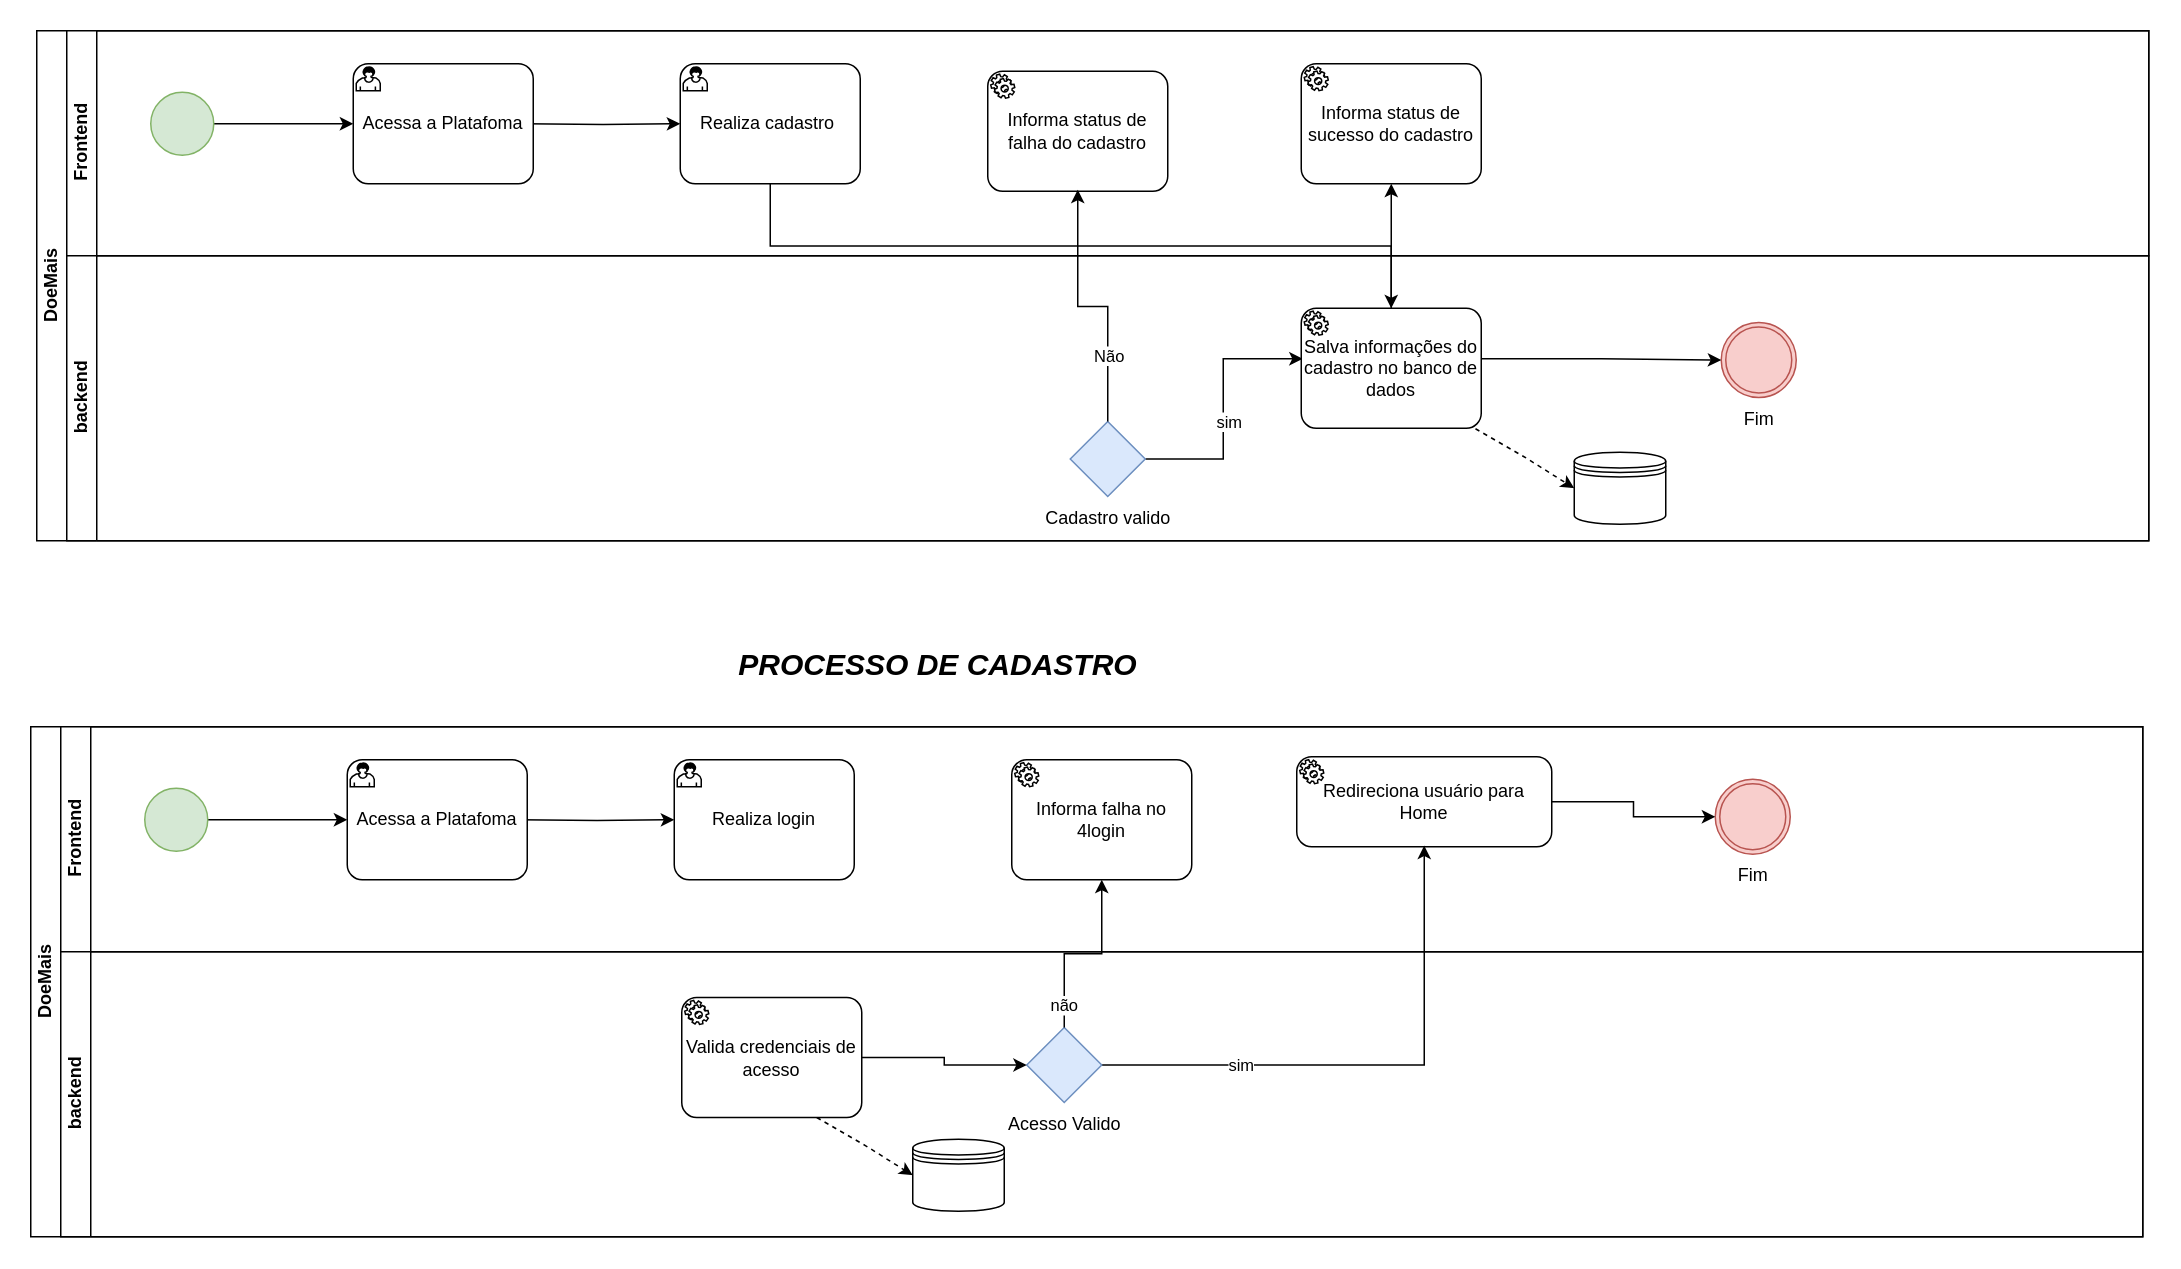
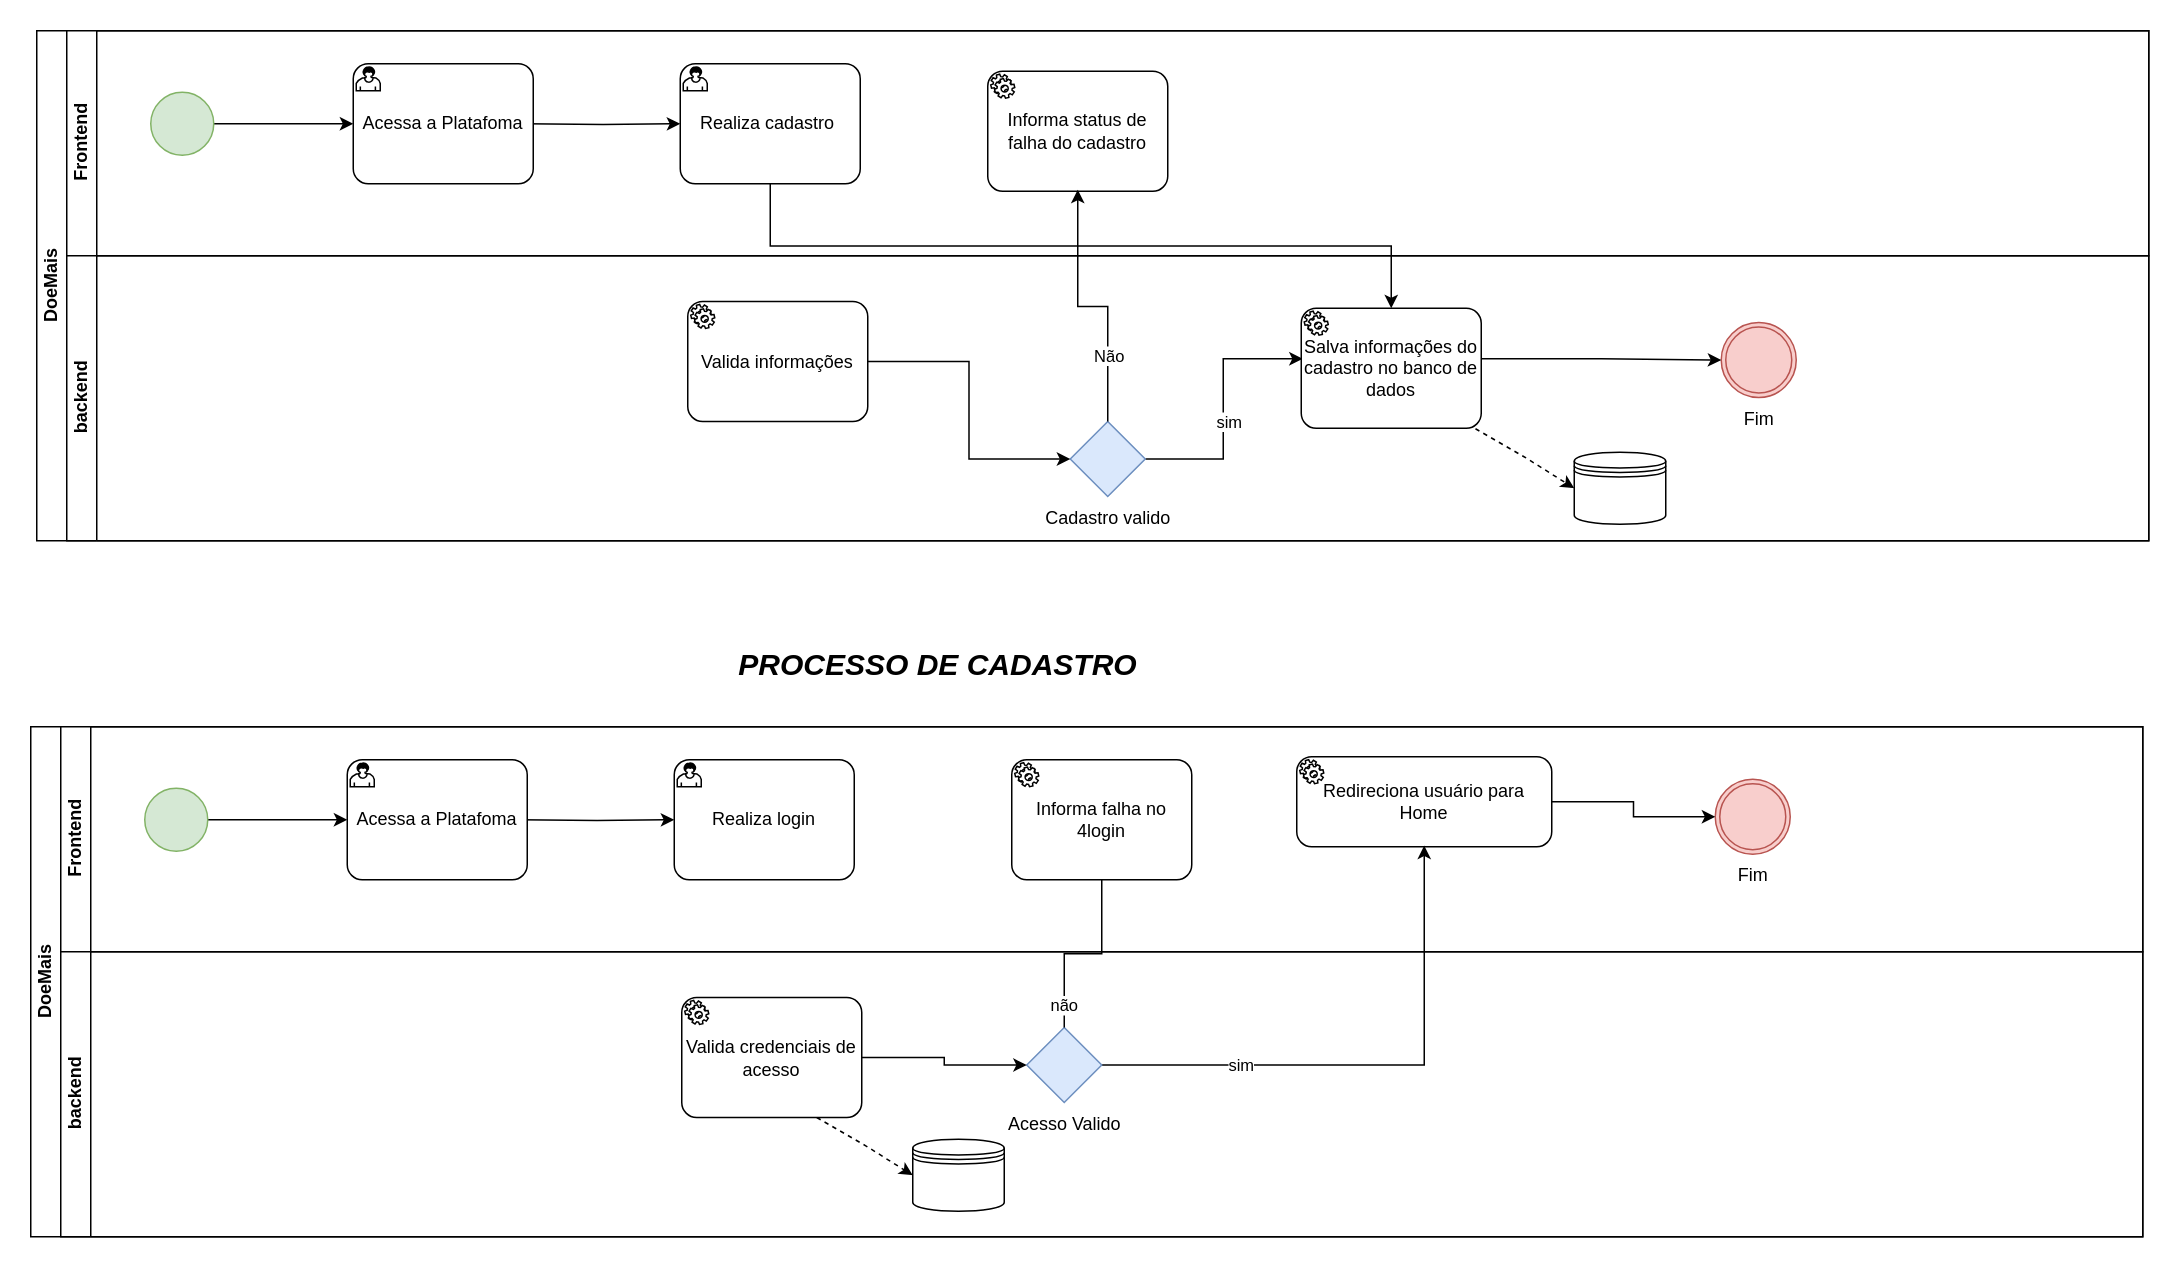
(1391, 124) -> none
(1391, 219) -> none
none -> (778, 362)
none -> (969, 405)
(1102, 891) -> (1102, 886)
